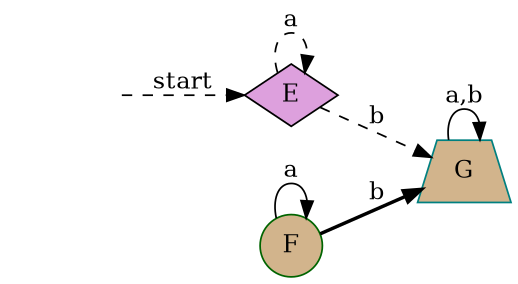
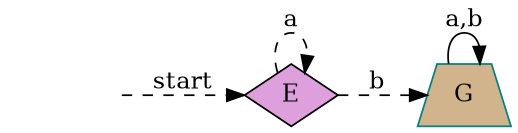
(291, 246) -> none
